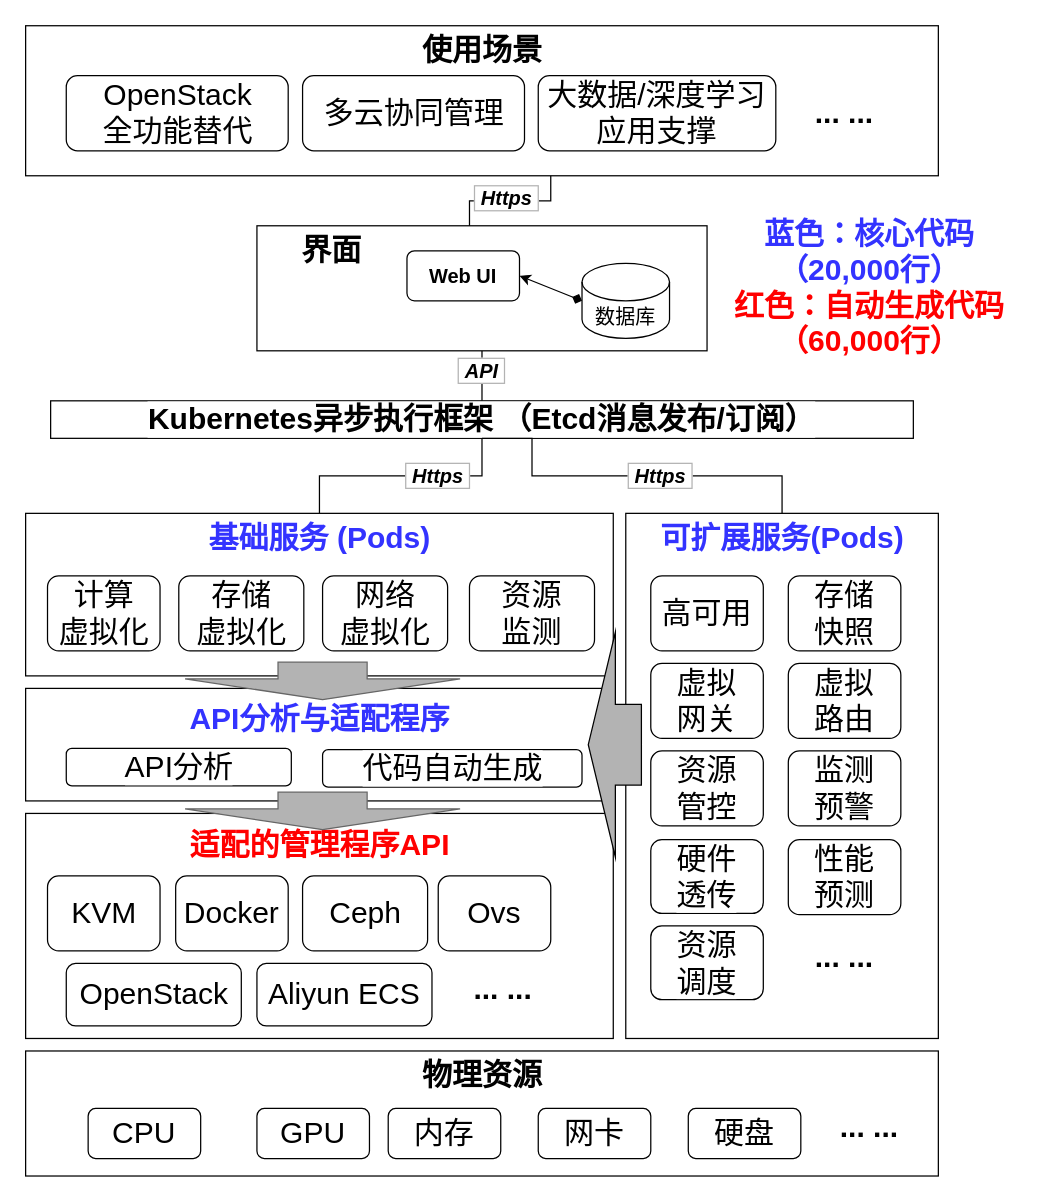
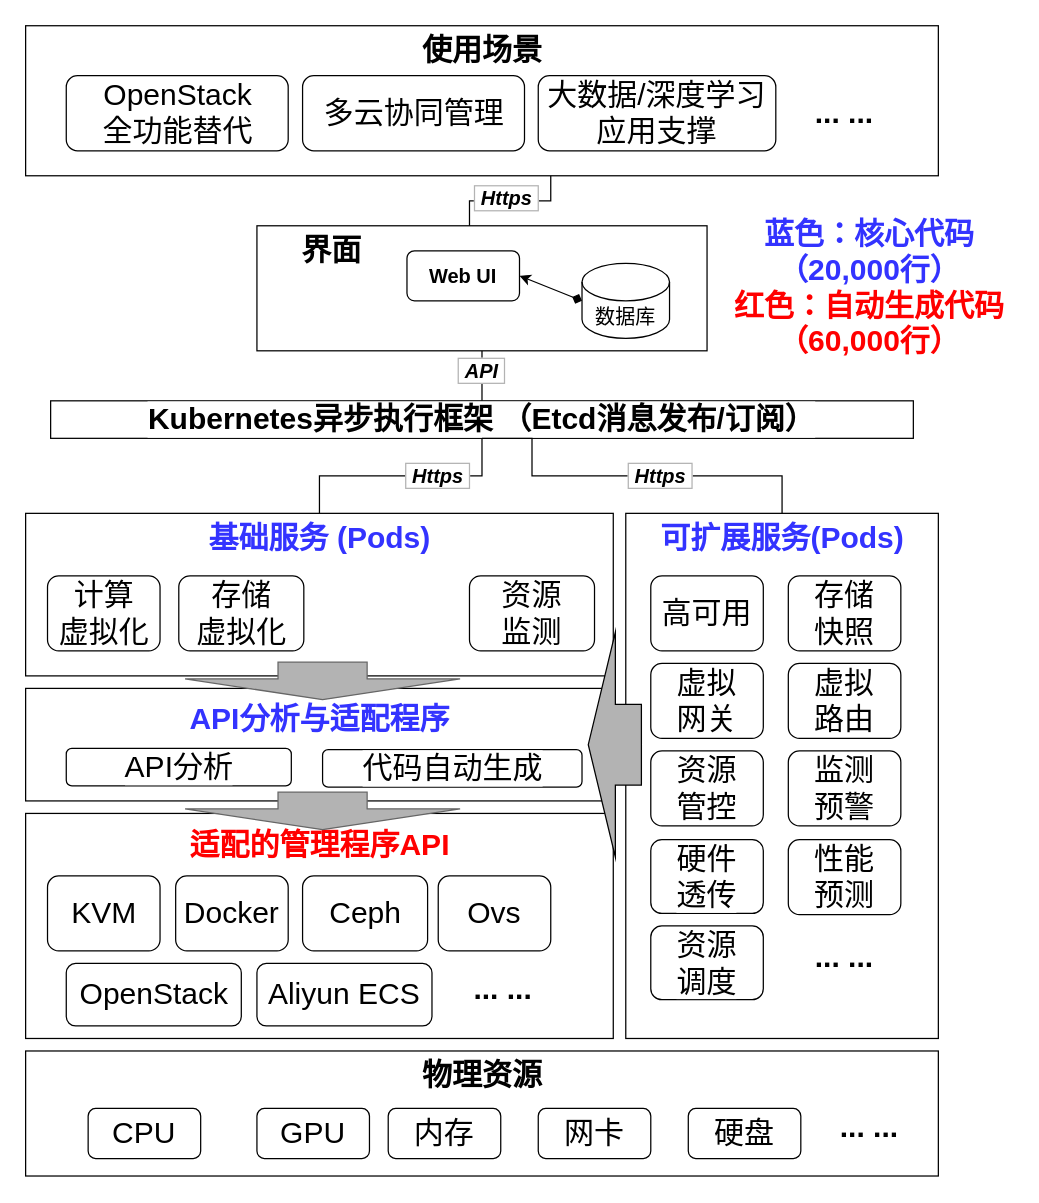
(385, 613) -> none
